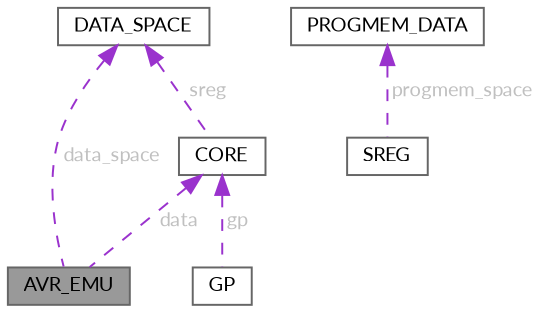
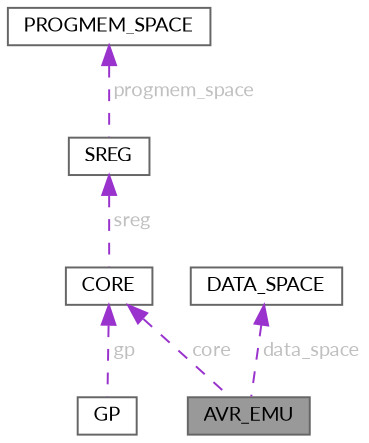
(387, 27) -> (109, 27)
(184, 99) -> (109, 231)
(177, 221) -> (209, 351)
